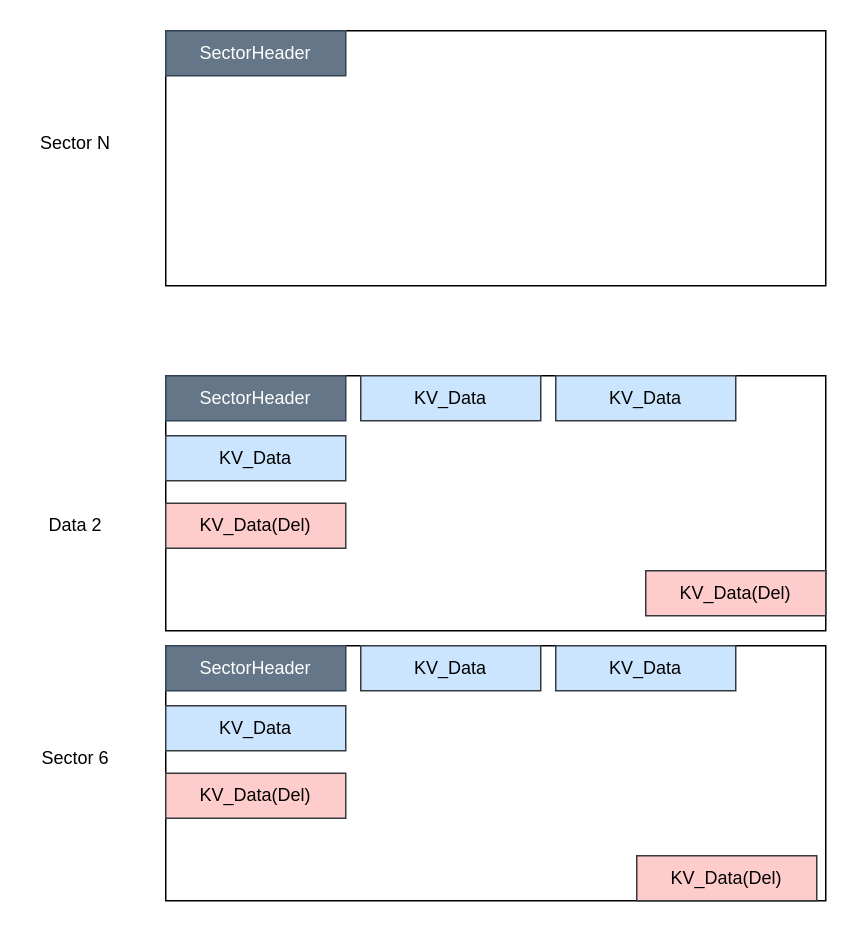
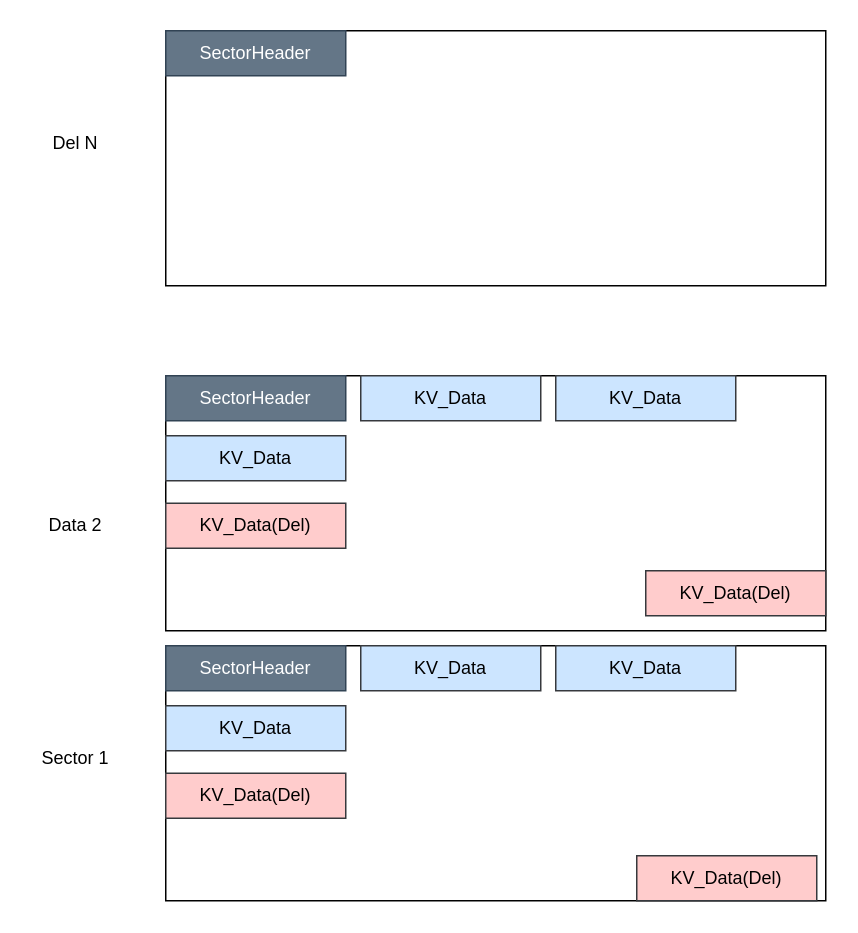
(76, 143) -> (76, 143)
(76, 758) -> (76, 758)
